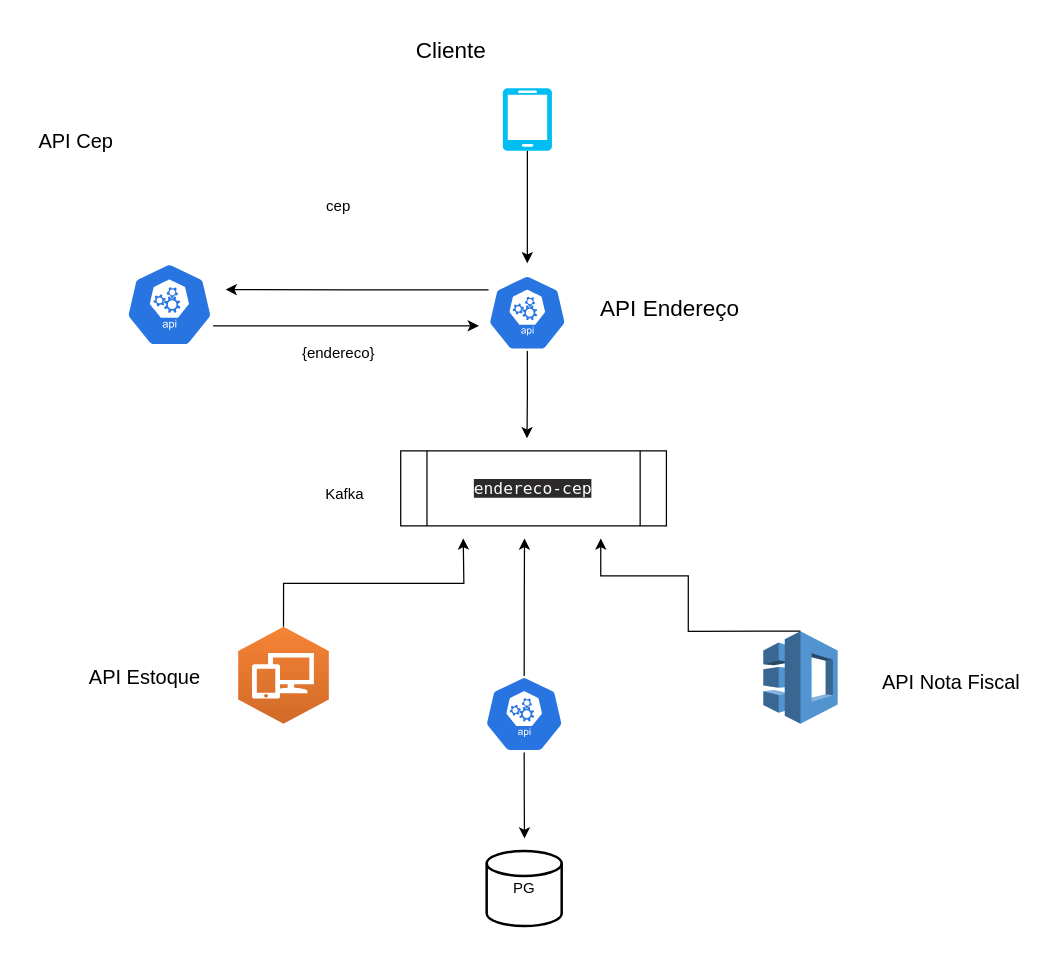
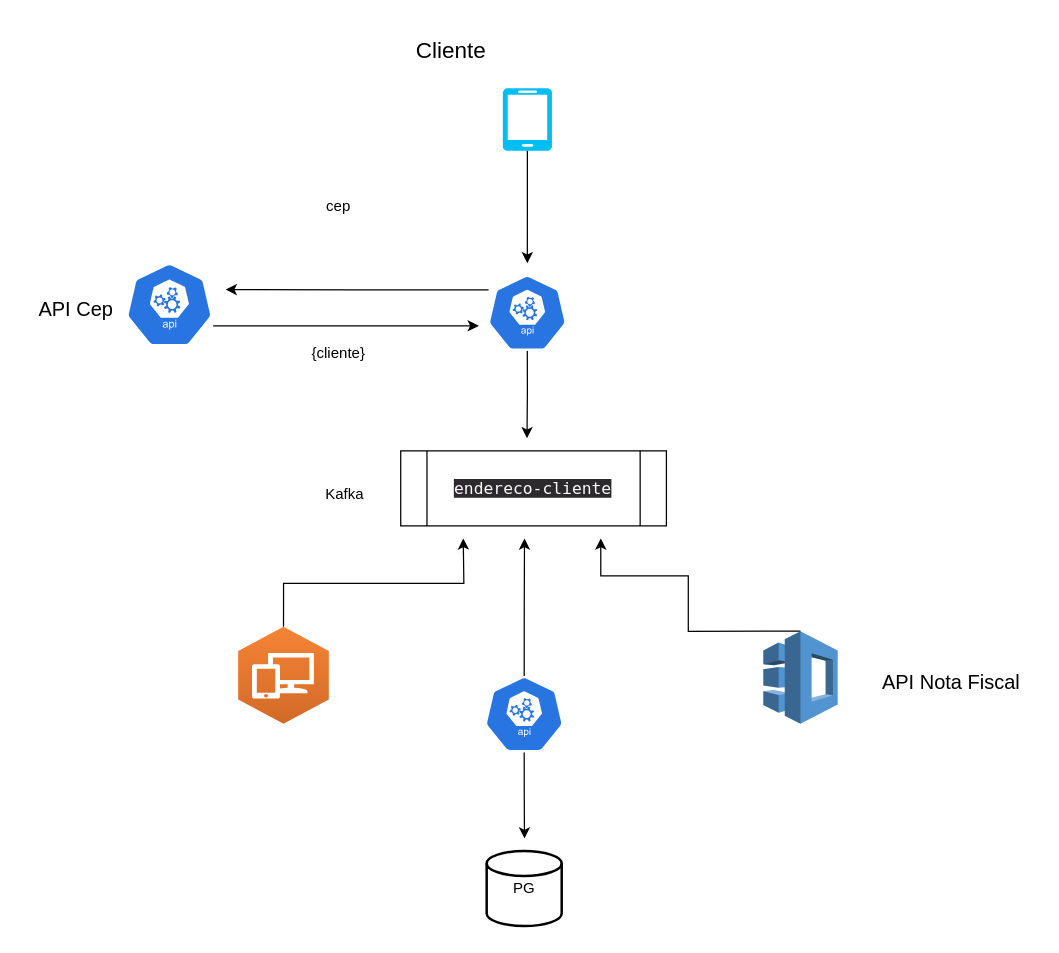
(76, 141) -> (76, 309)
(669, 309) -> none
(339, 353) -> (339, 353)
(533, 488) -> (533, 488)
(144, 677) -> none
